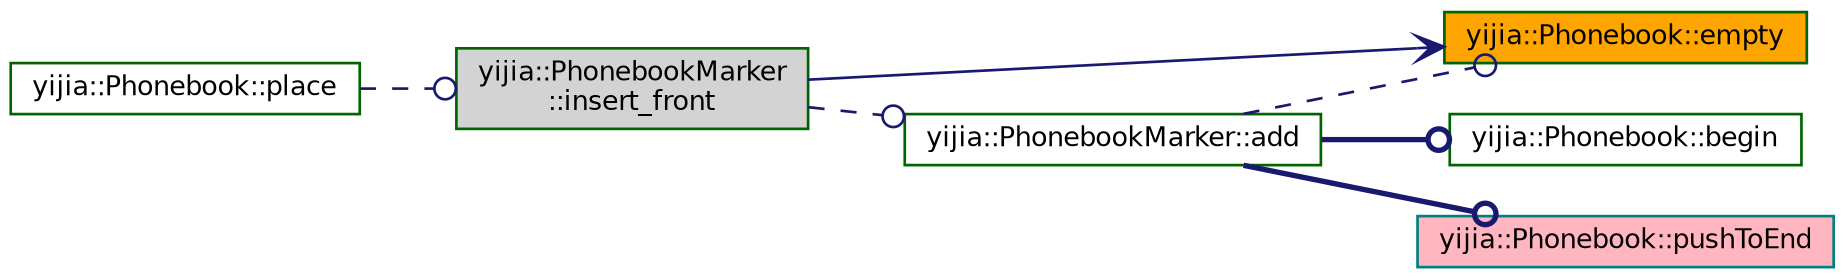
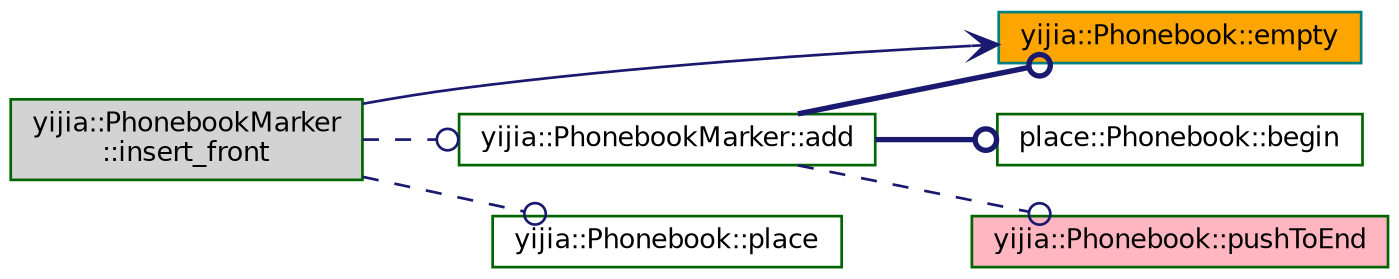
(1626, 38) -> (1180, 38)
(397, 89) -> (444, 194)
(1359, 91) -> (913, 91)
(1626, 140) -> (1180, 140)
(1359, 189) -> (913, 189)
(1626, 242) -> (1180, 242)
